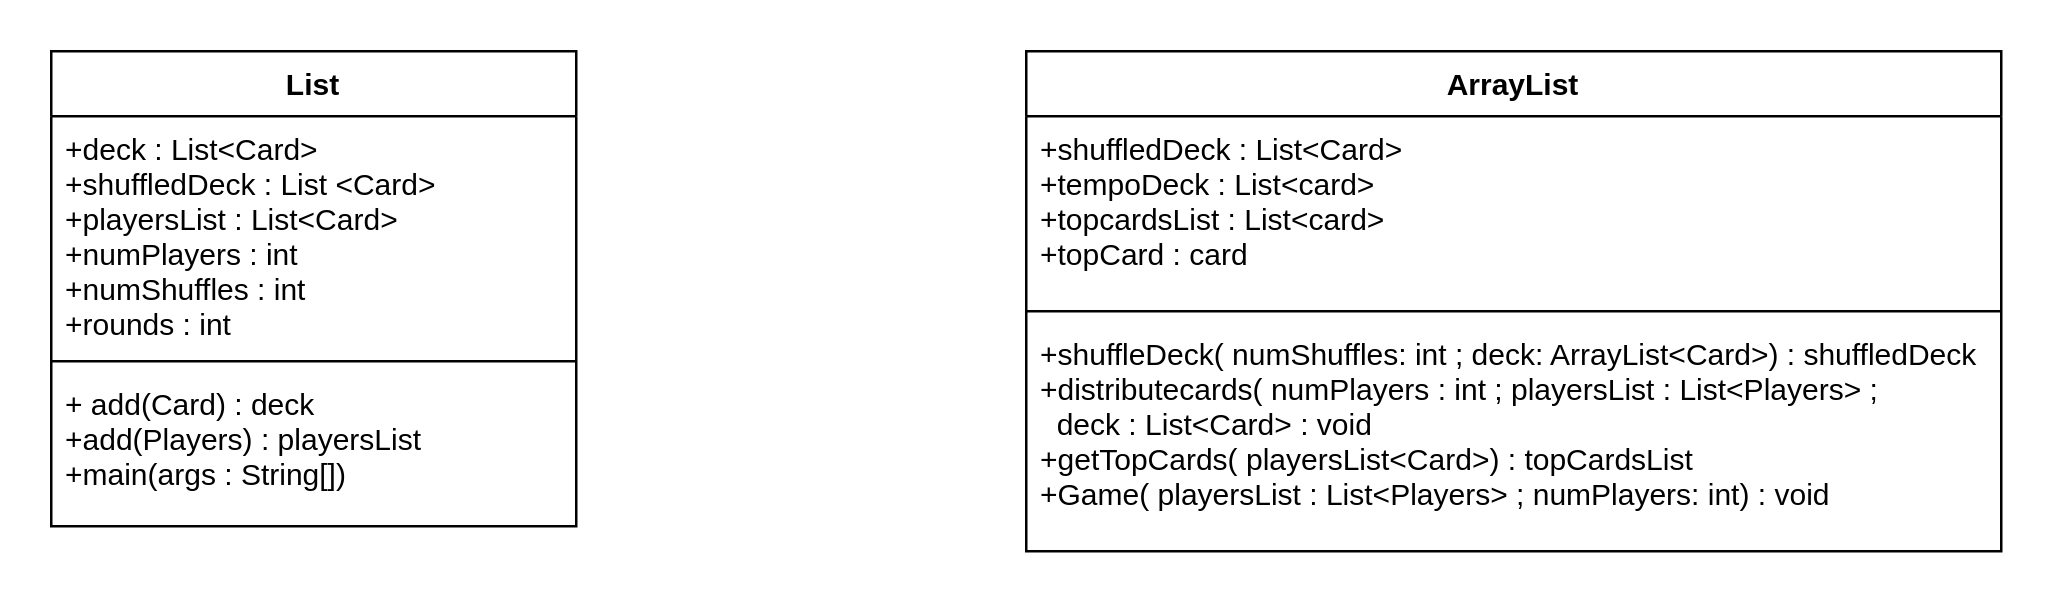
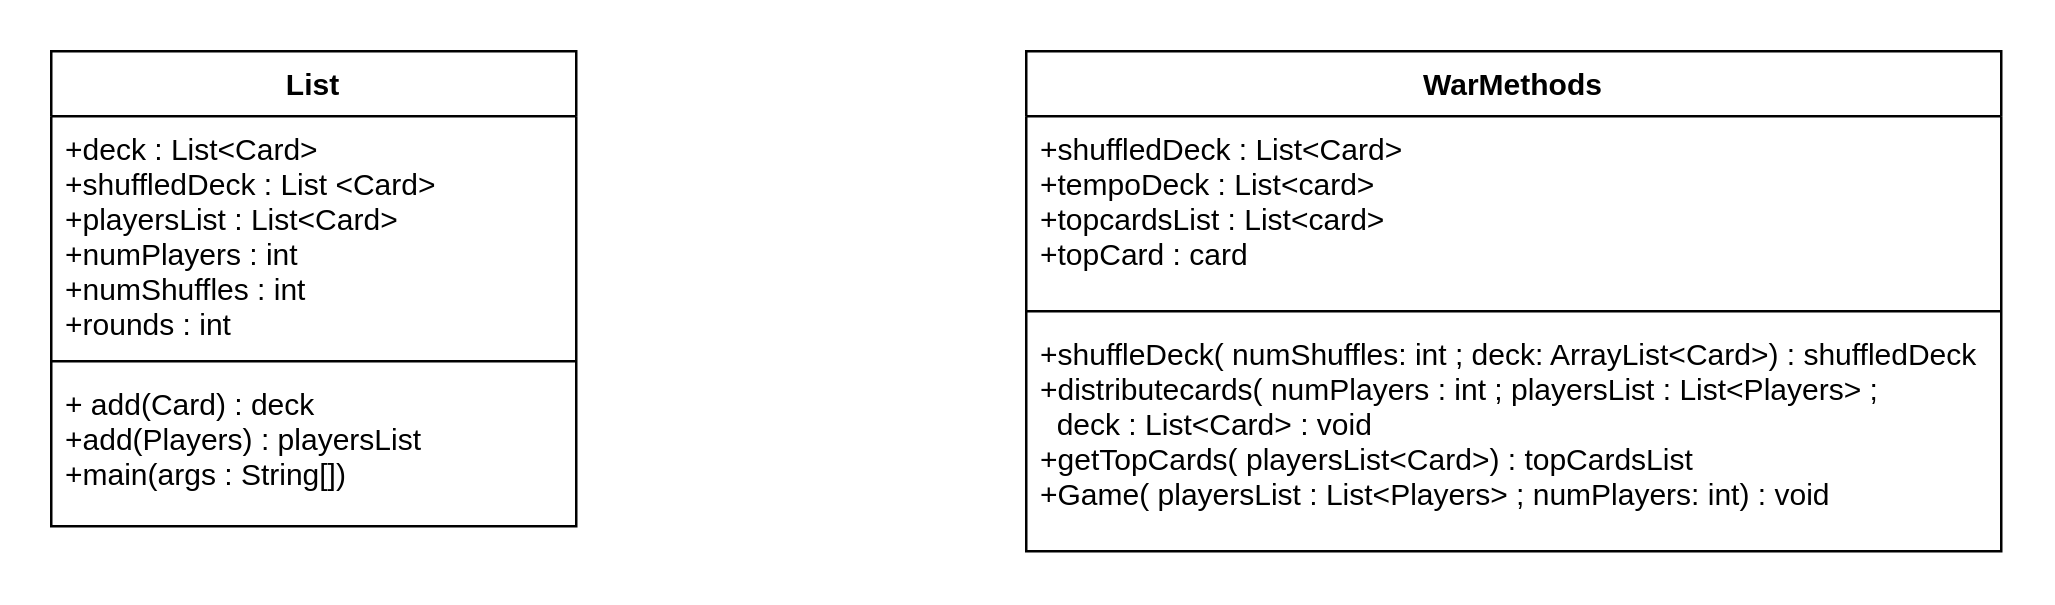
(1513, 85) -> (1513, 85)
